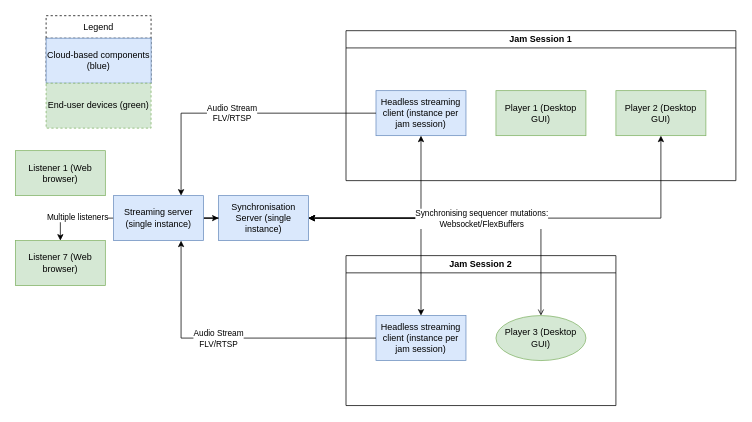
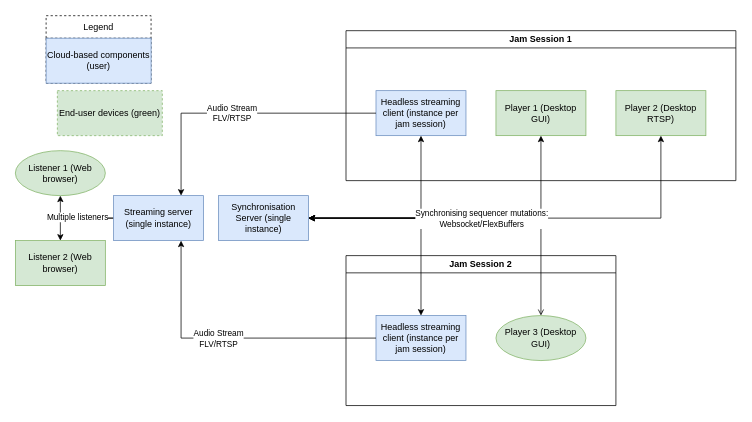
(99, 60) -> (99, 60)
(99, 105) -> (110, 113)
(661, 113) -> (661, 113)
none -> (541, 142)
(60, 173) -> (60, 173)
(214, 218) -> (60, 206)
(60, 263) -> (60, 263)
